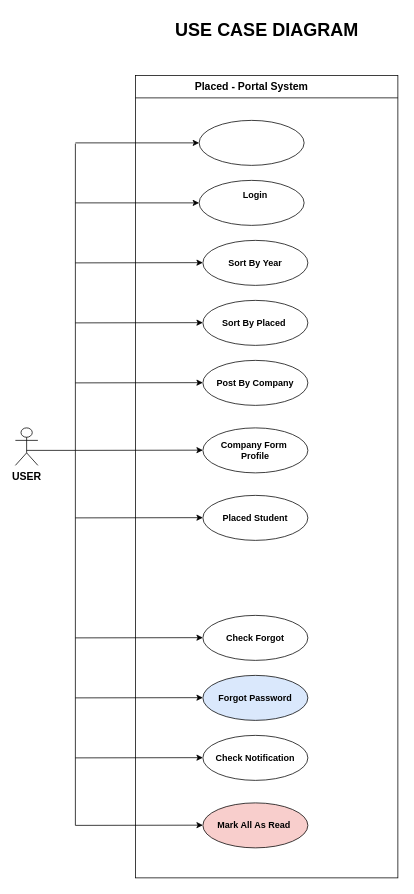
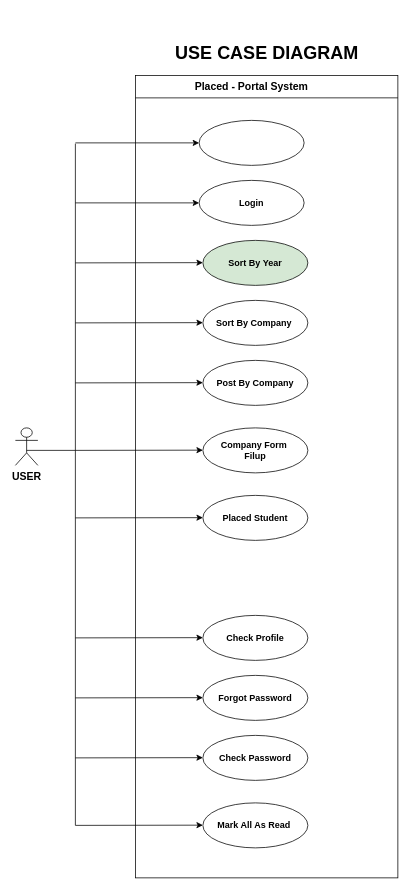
(267, 30) -> (267, 53)
(255, 195) -> (252, 203)
(255, 263) -> (255, 263)
(255, 323) -> (255, 323)
(255, 450) -> (255, 450)
(255, 638) -> (255, 638)
(255, 698) -> (255, 698)
(255, 758) -> (255, 758)
(255, 825) -> (255, 825)
